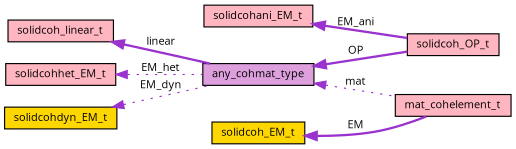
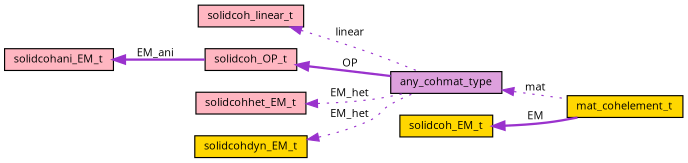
(167, 54) -> (361, 49)
(367, 58) -> (350, 71)
(160, 85) -> (349, 114)
(453, 105) -> (625, 107)
